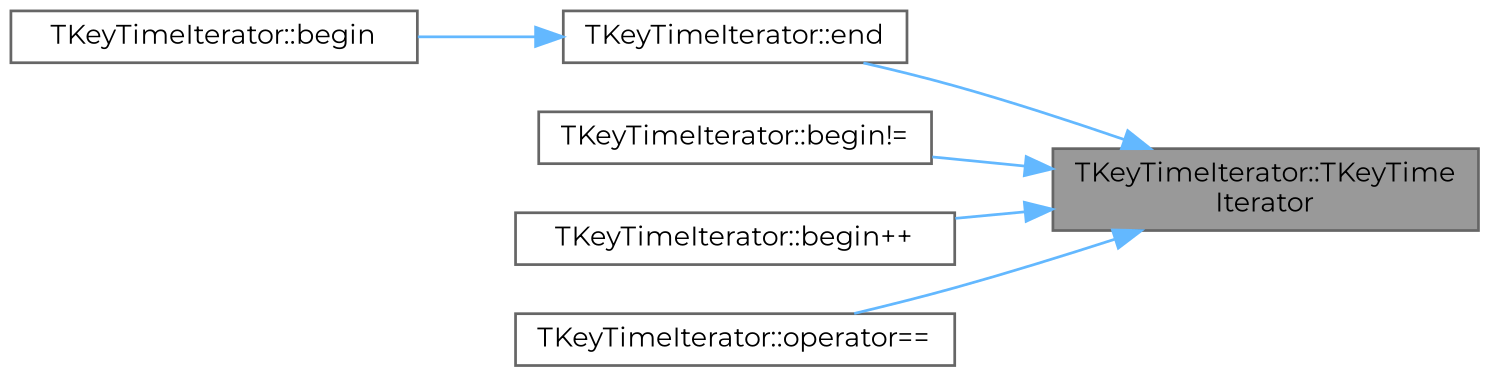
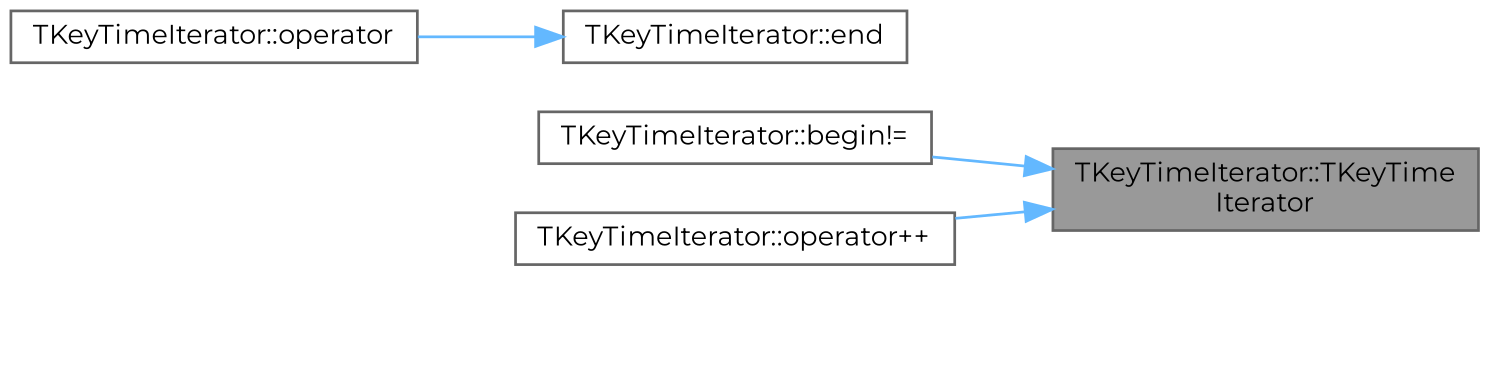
(214, 37) -> (214, 37)
(995, 98) -> none
(735, 239) -> (735, 239)
(735, 340) -> none
